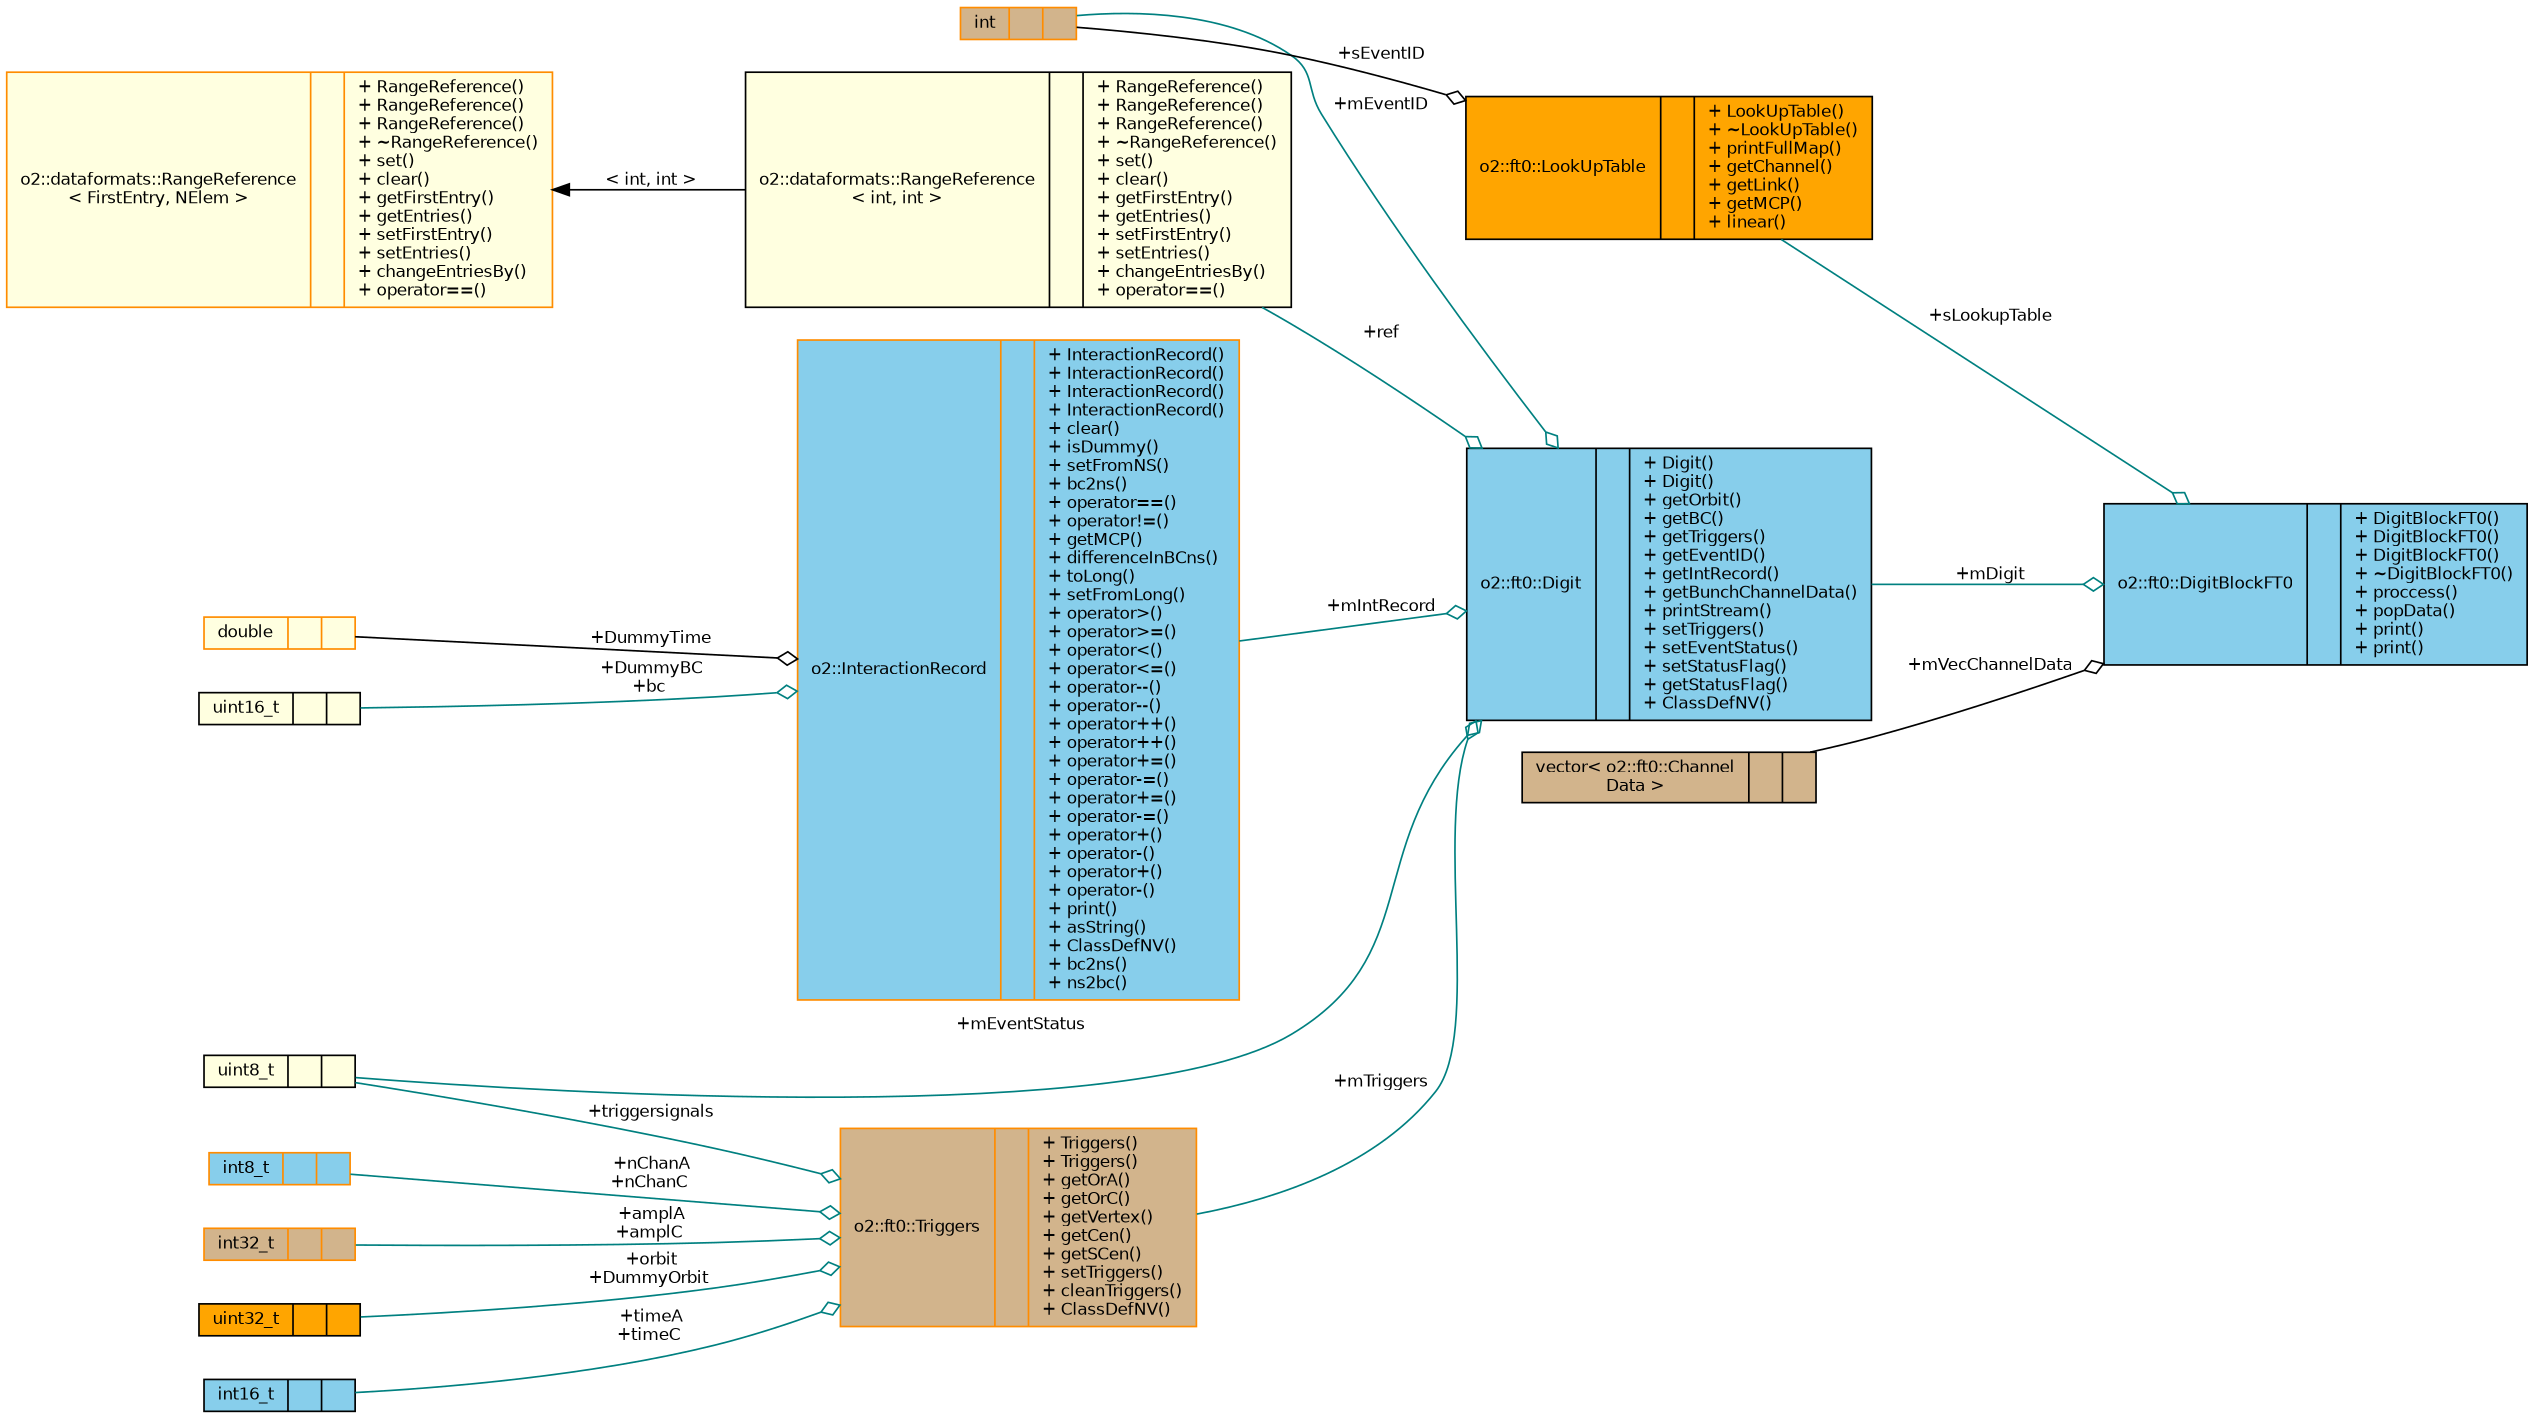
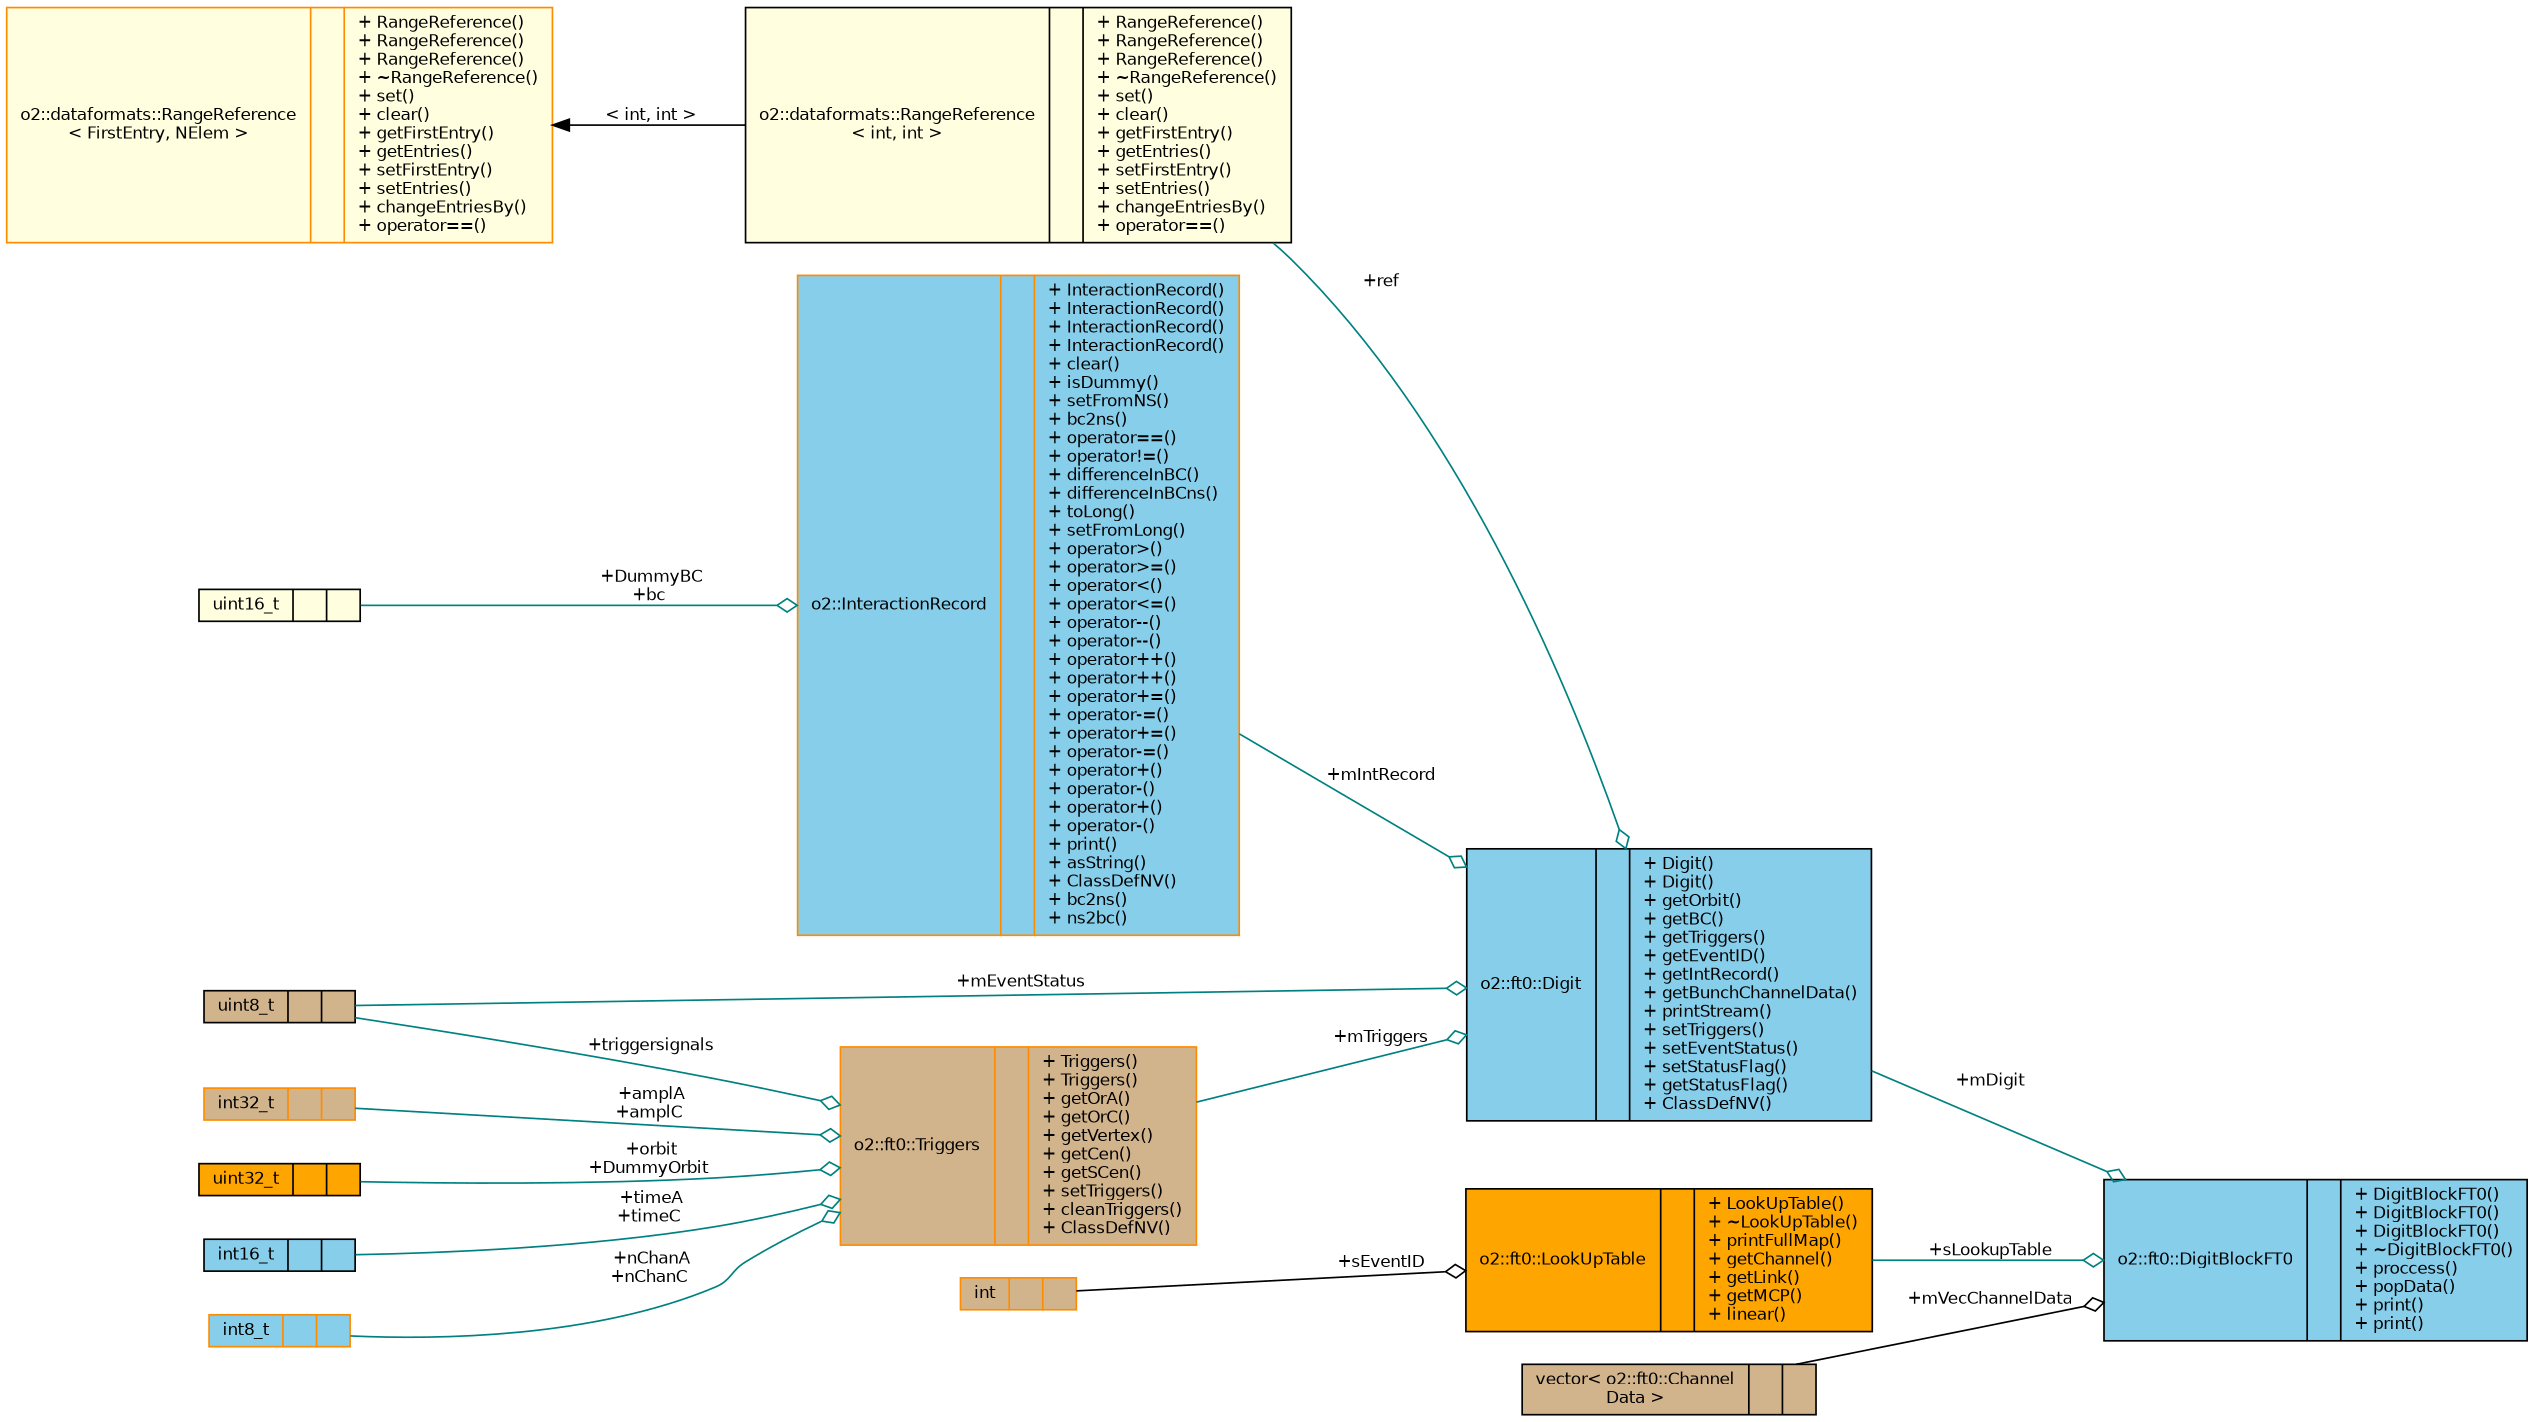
(1348, 156) -> none
(1096, 540) -> (1124, 475)
(280, 633) -> none
(280, 1071) -> (280, 1007)
